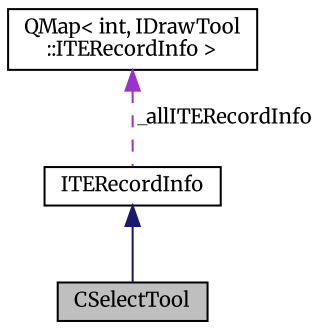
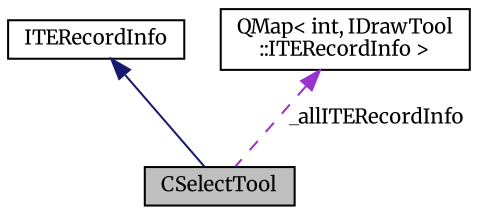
(133, 129) -> (271, 126)
